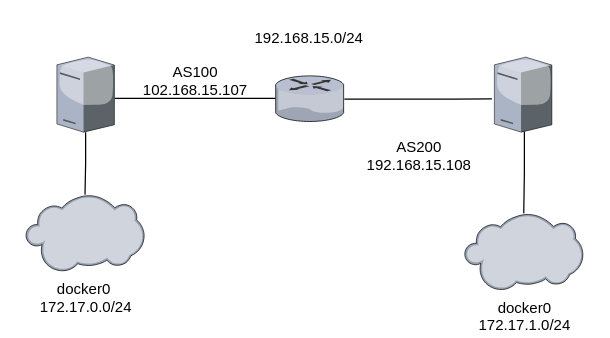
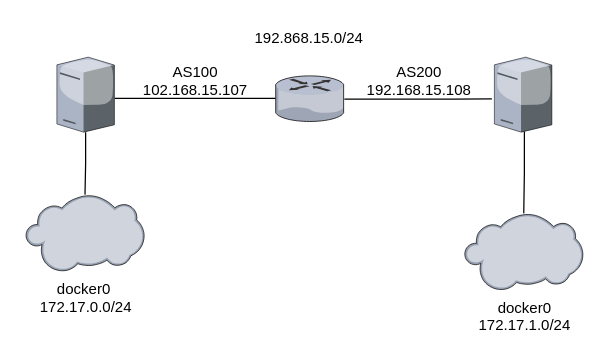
(309, 38) -> (309, 38)
(419, 155) -> (419, 80)
